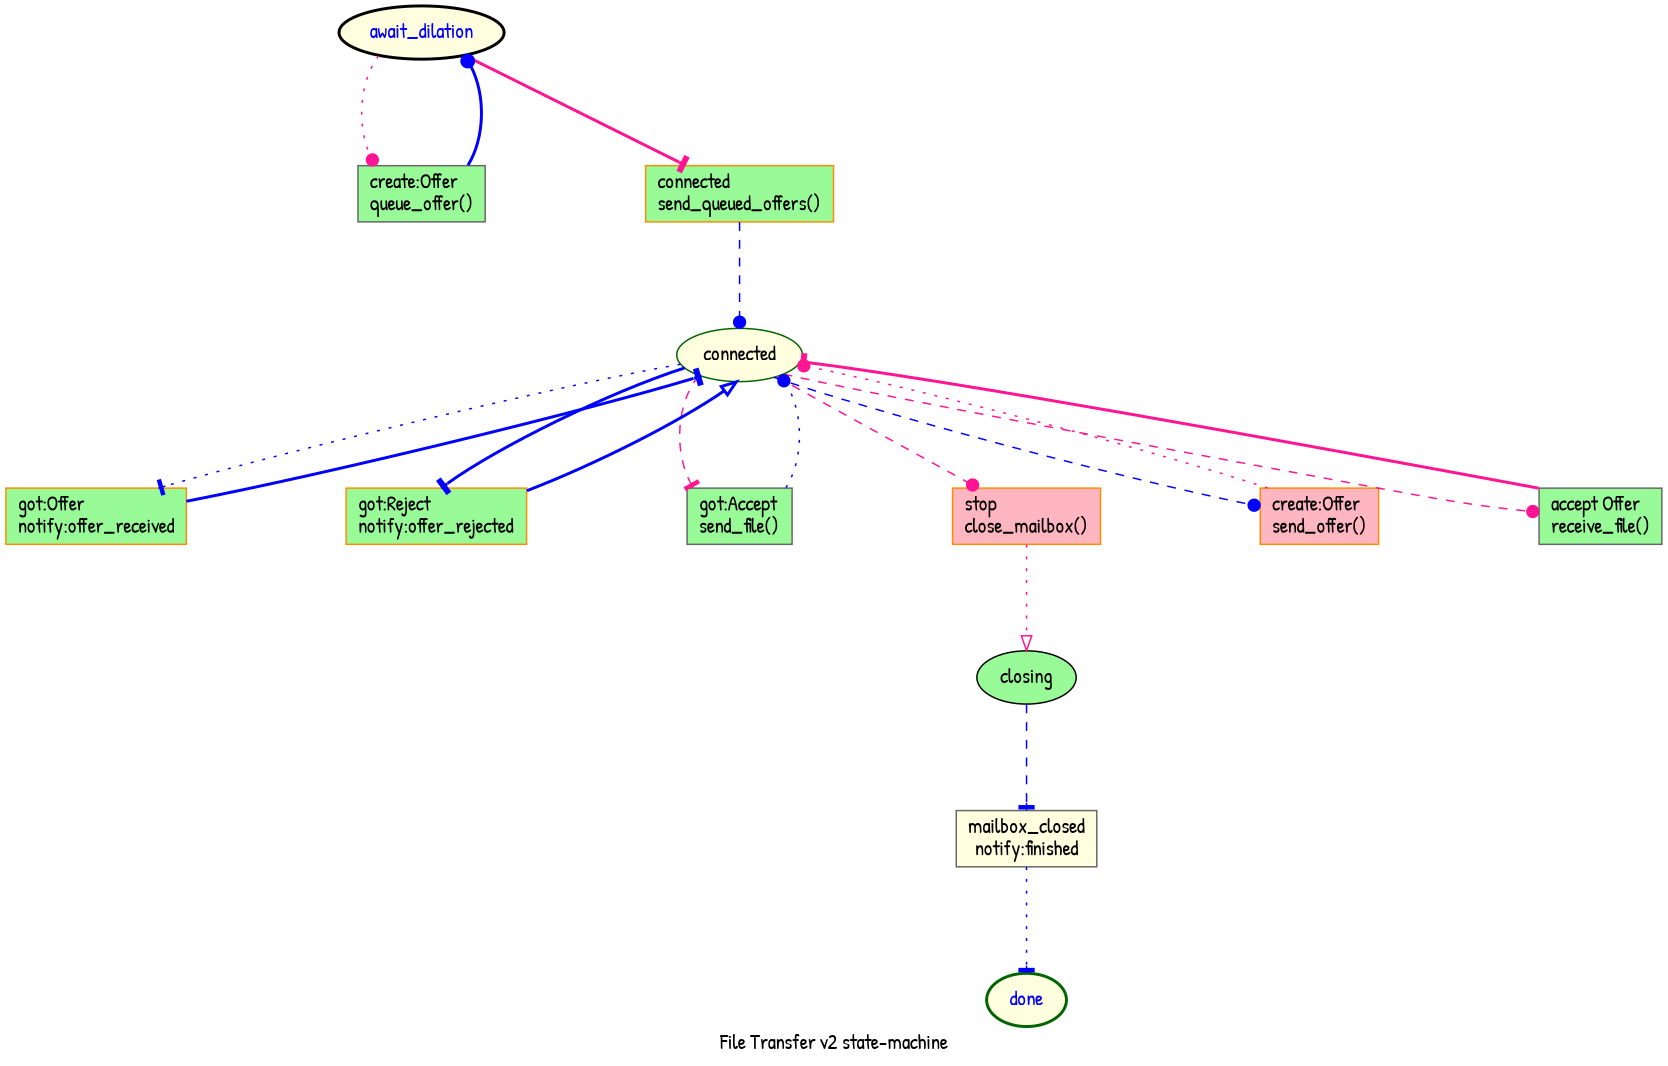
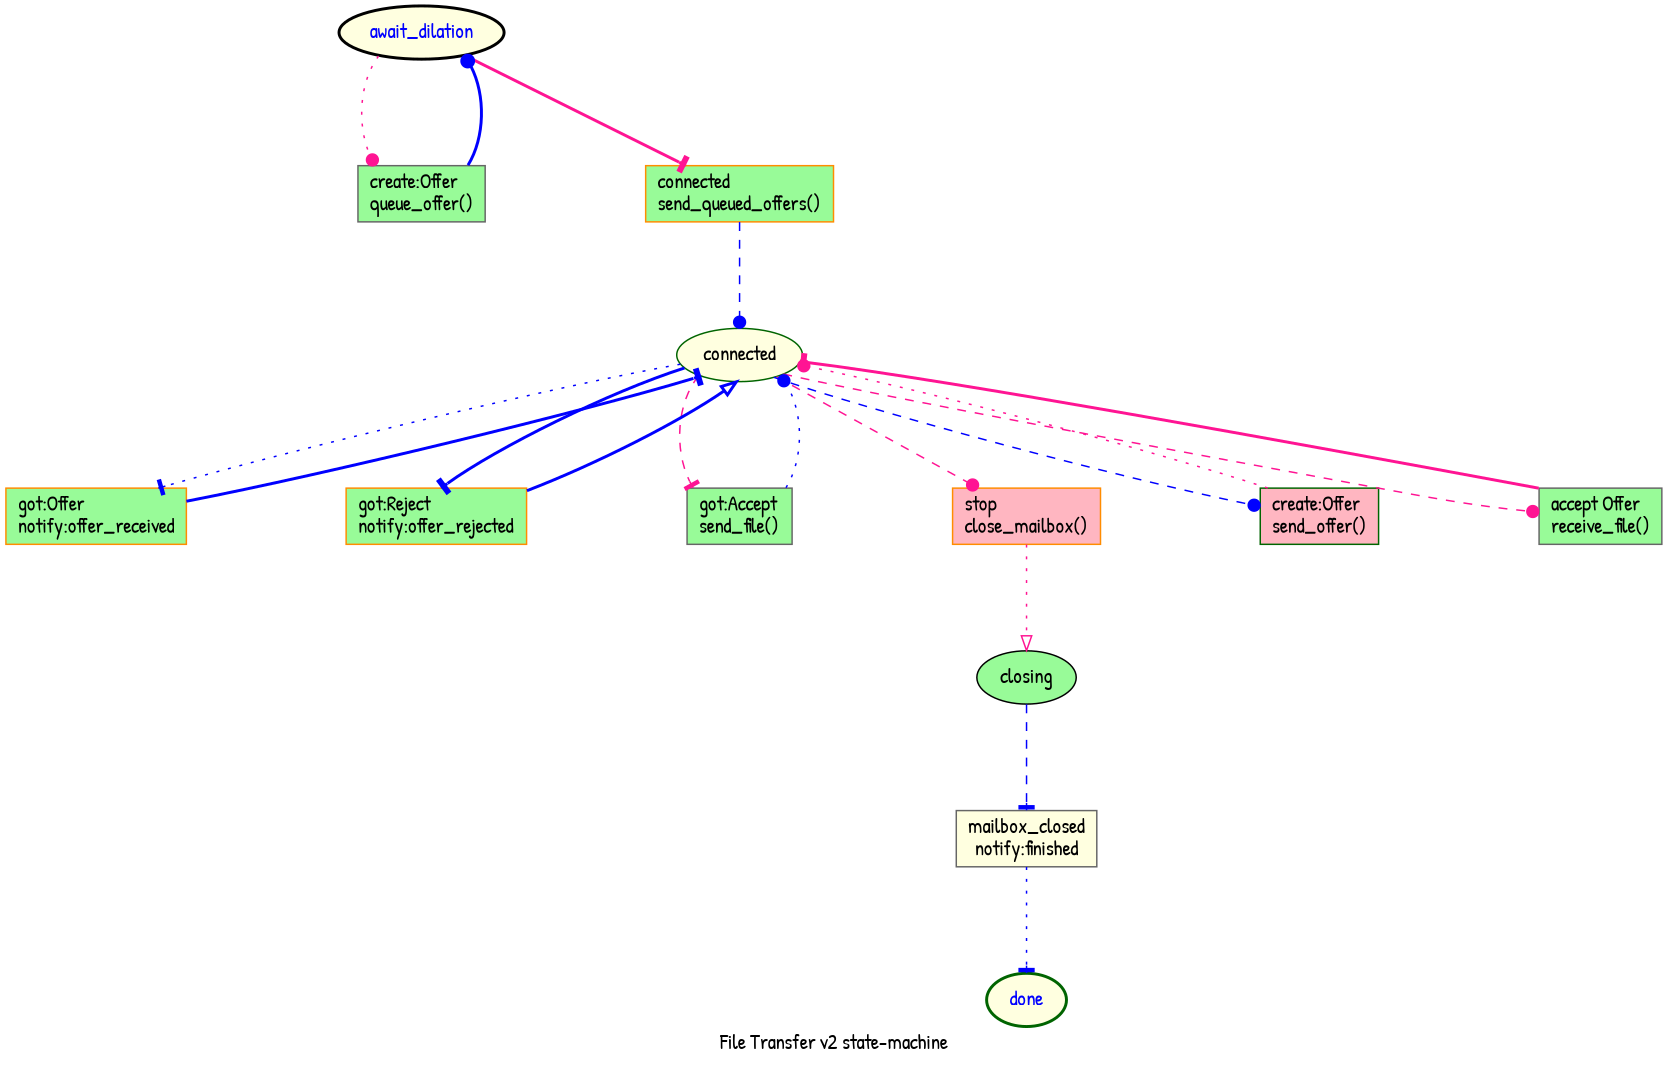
(1319, 516) -> (1319, 516)
